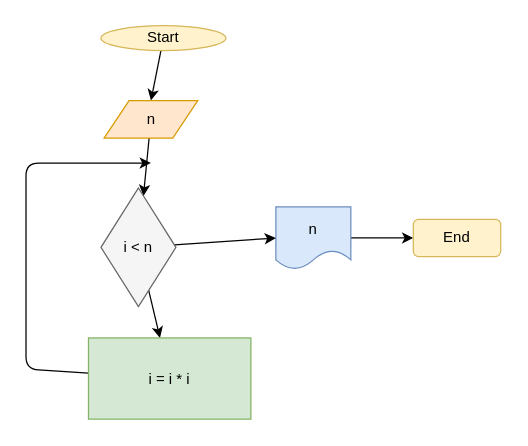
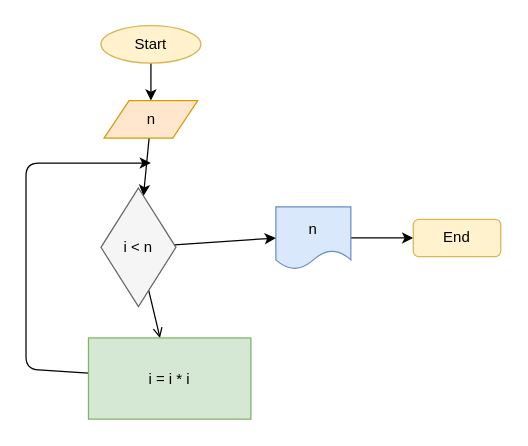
(163, 38) -> (151, 44)
(157, 328) -> (158, 330)
